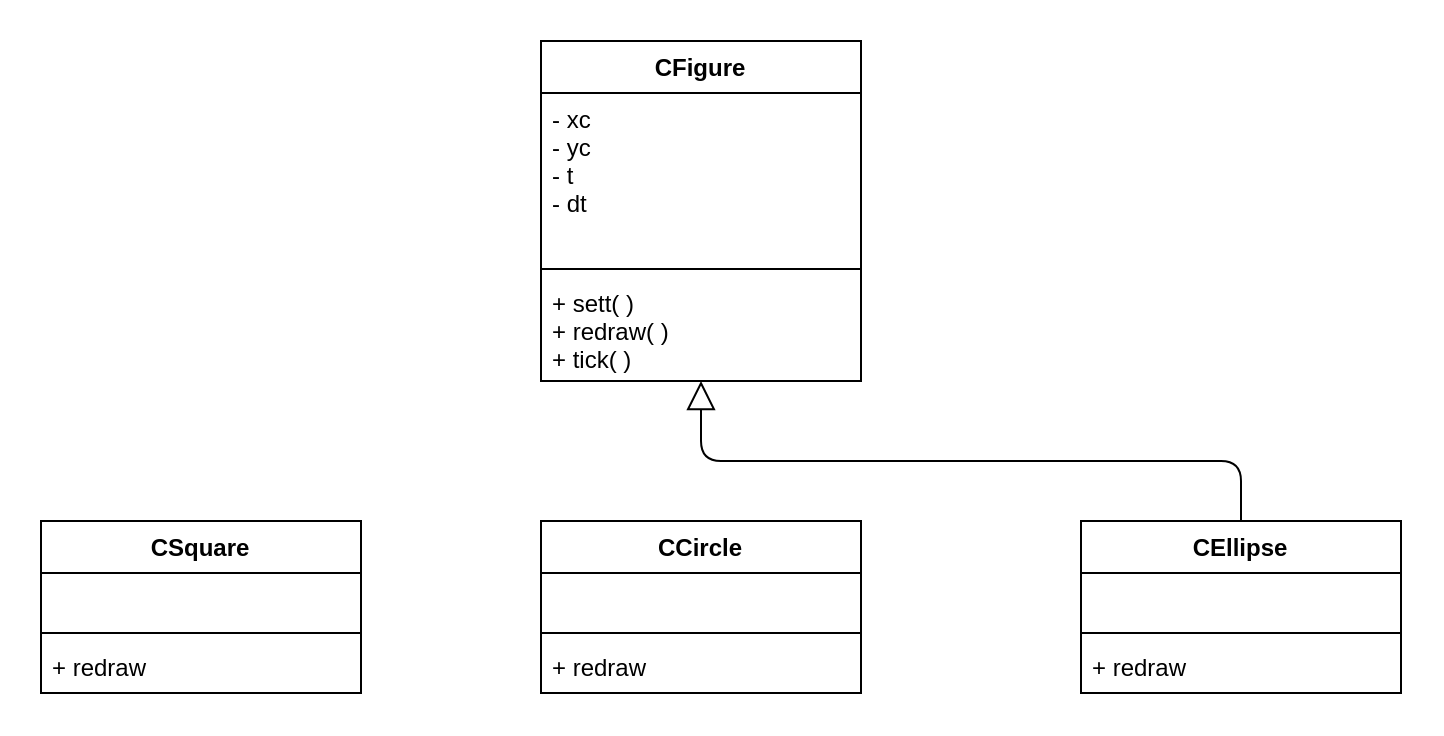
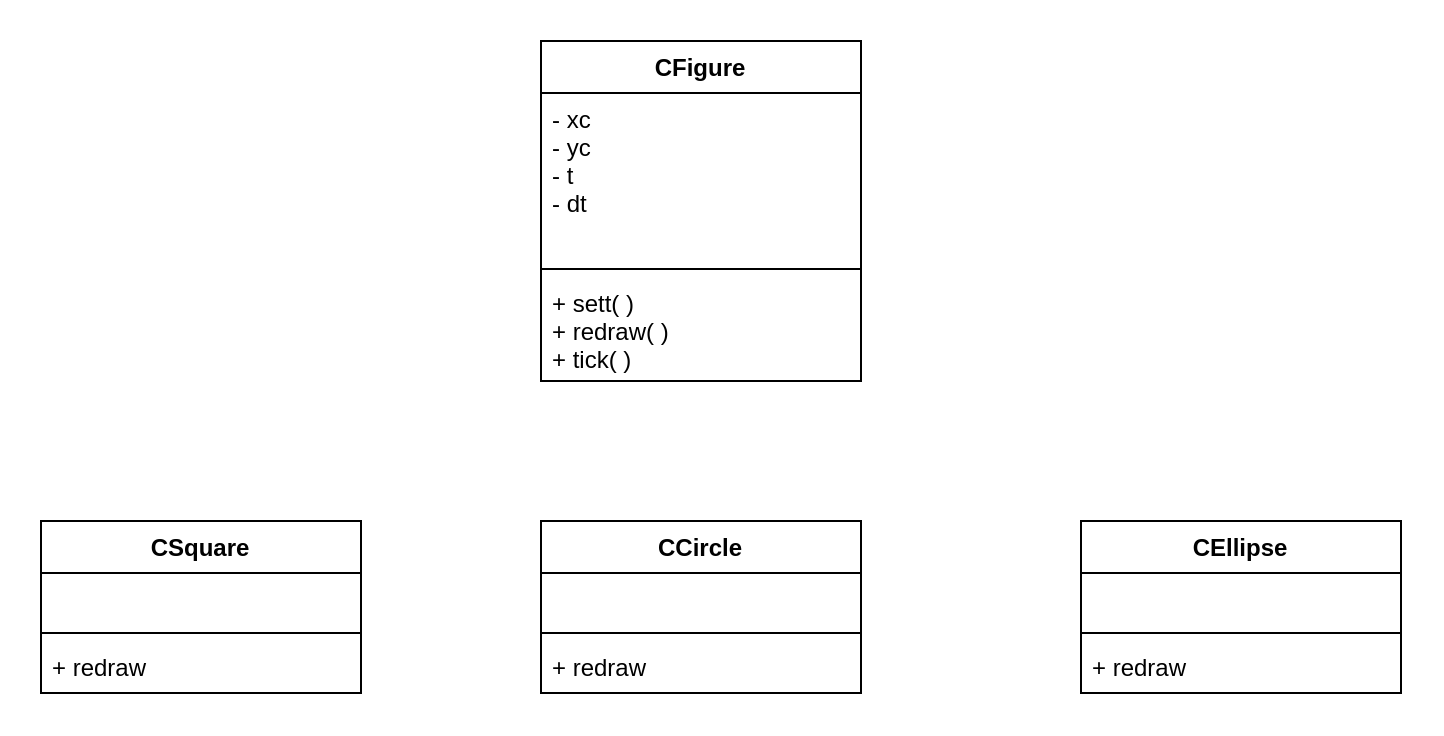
(976, 461) -> none
